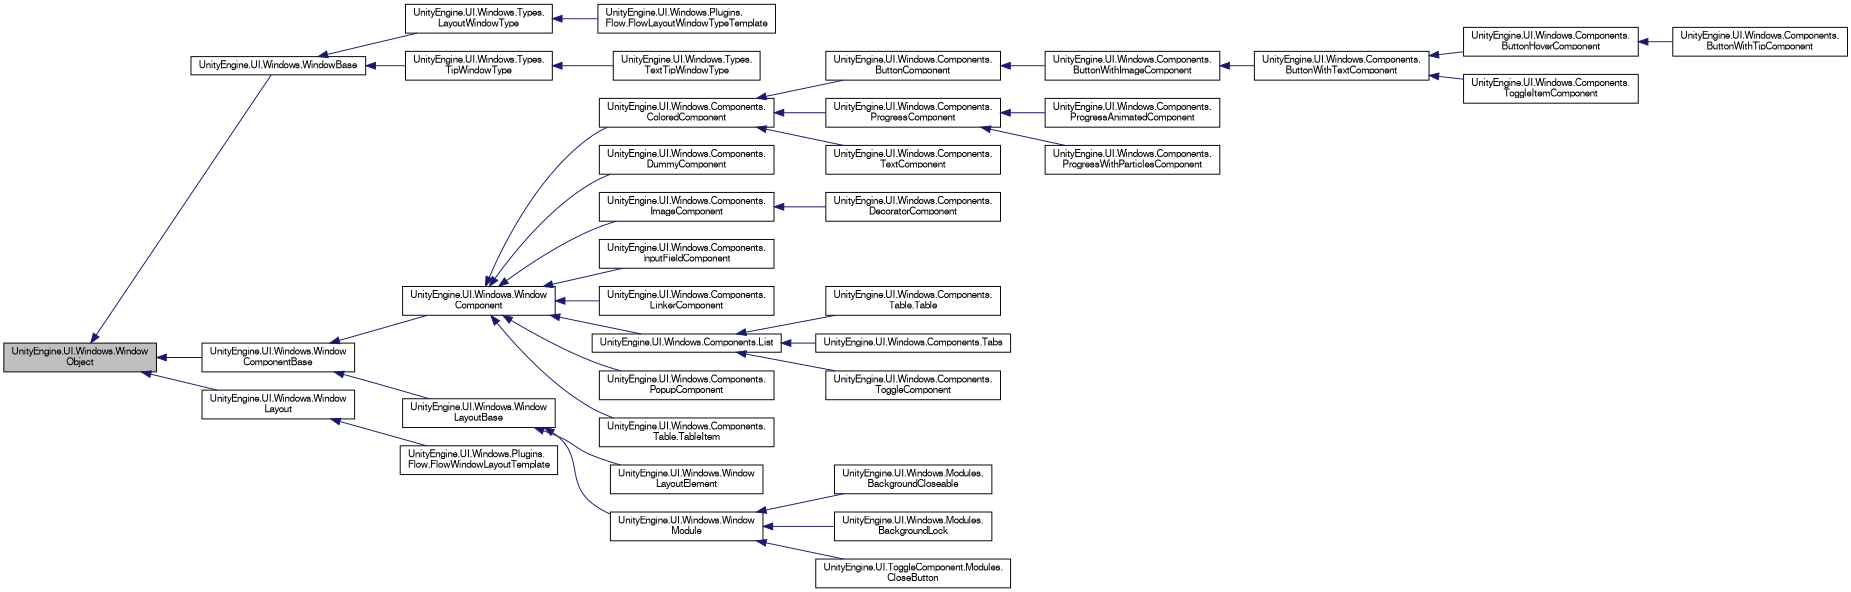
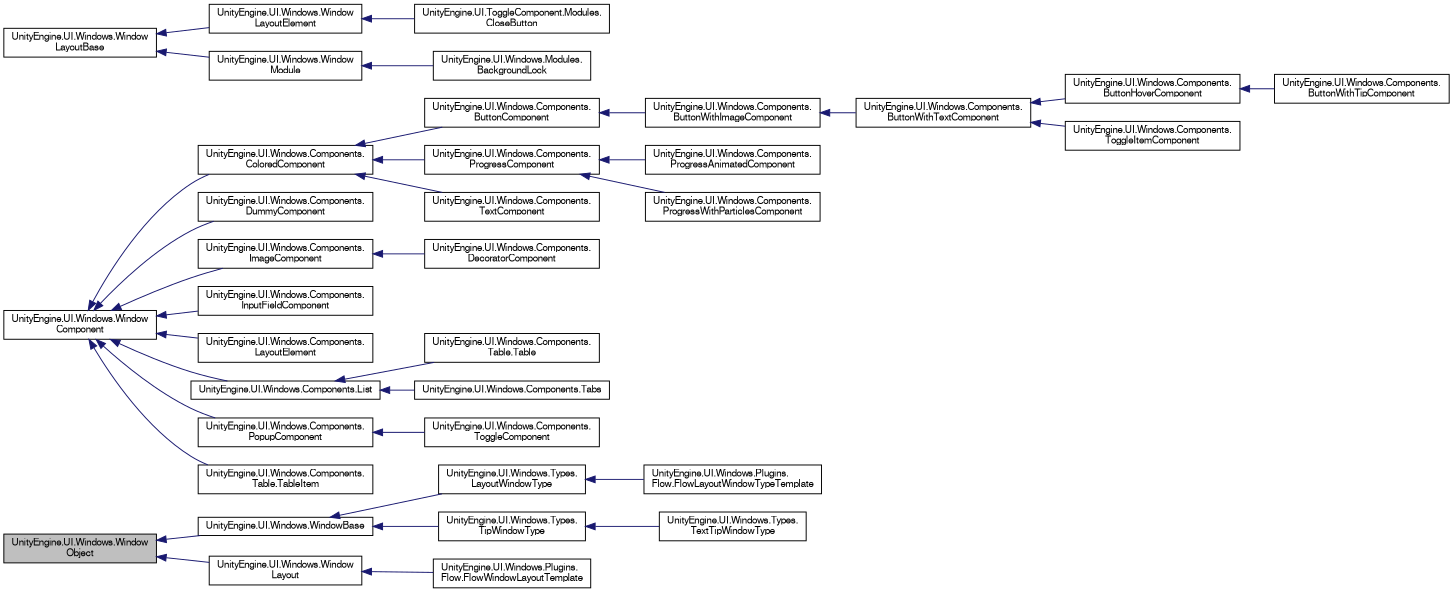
(687, 301) -> (286, 348)
(278, 357) -> none
(791, 362) -> (404, 432)
(913, 479) -> none
(805, 551) -> (393, 19)
